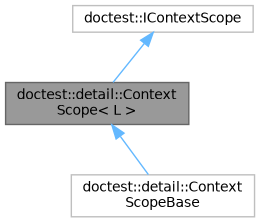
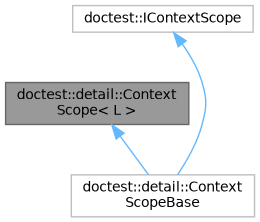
(129, 63) -> (205, 110)
